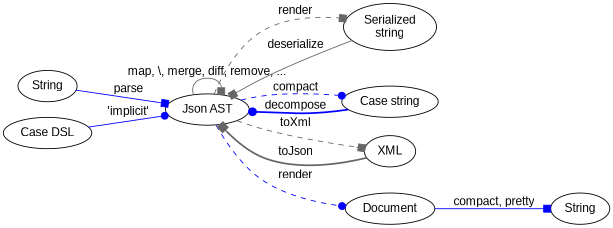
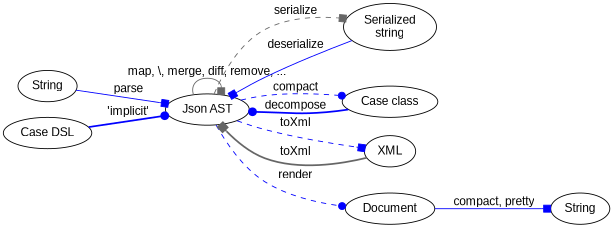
(296, 11) -> (296, 11)
(294, 64) -> (294, 64)
(390, 102) -> (390, 102)
(125, 122) -> (125, 122)
(296, 137) -> (296, 137)
(296, 152) -> (296, 152)
